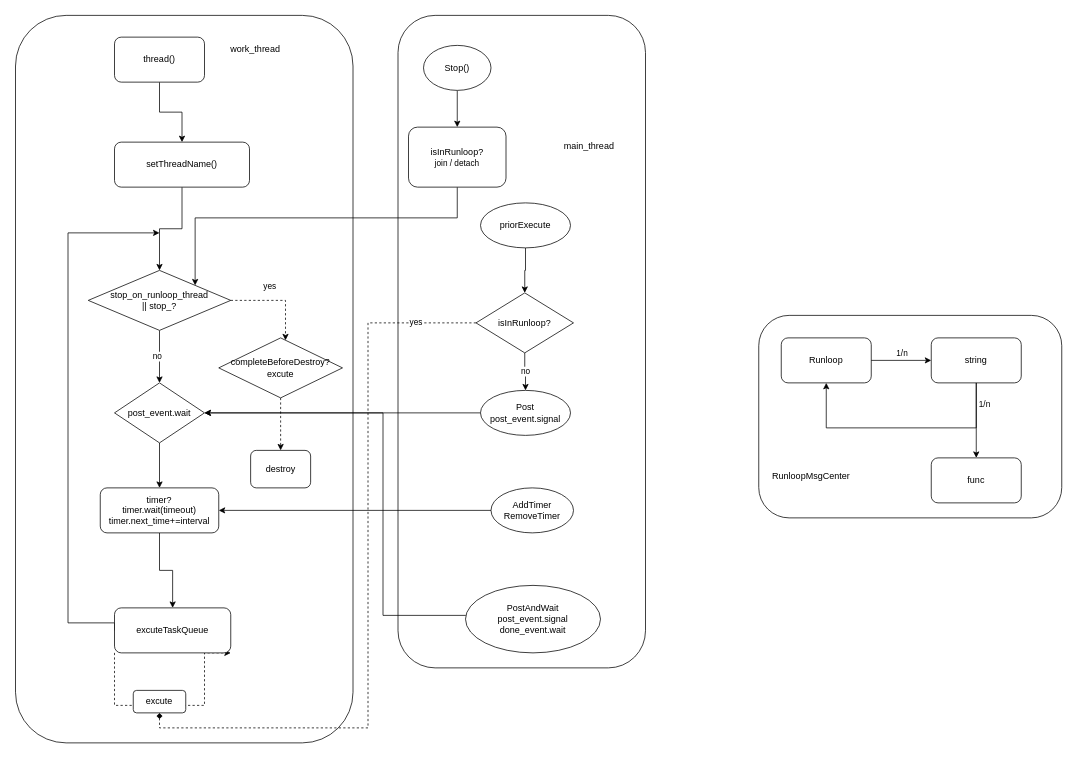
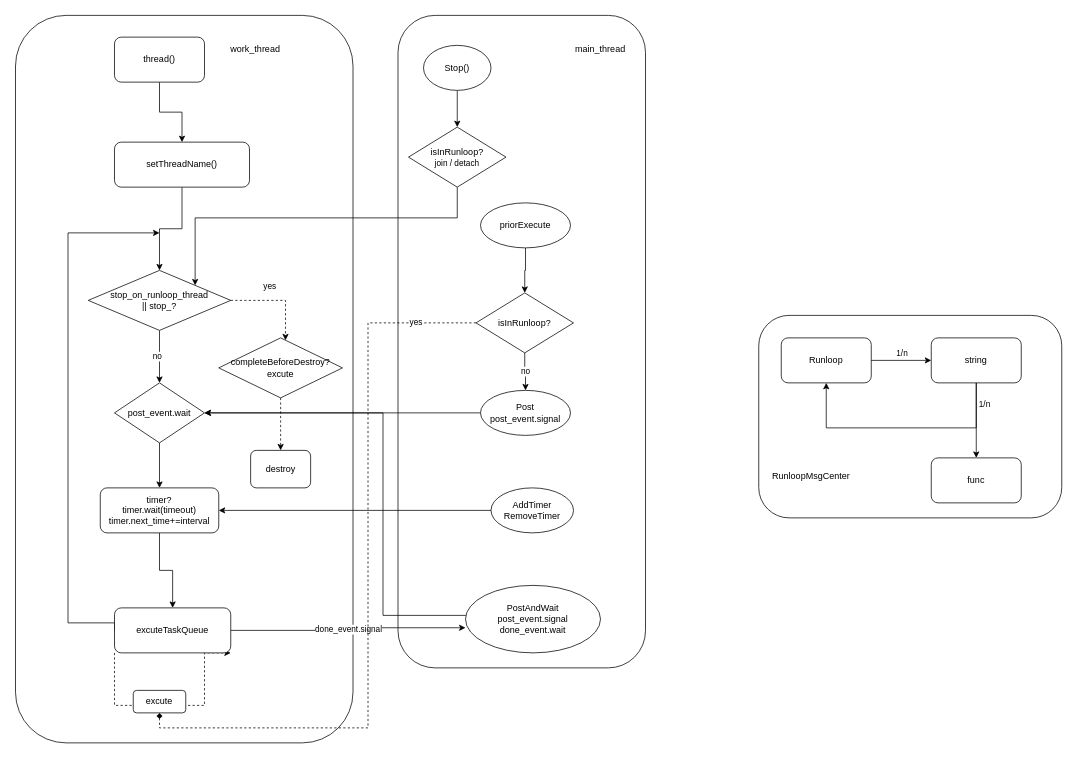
(589, 147) -> (600, 49)
(457, 157) -> (457, 157)
none -> (346, 630)
